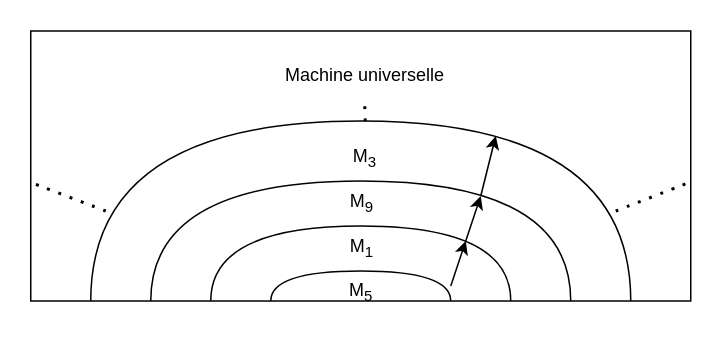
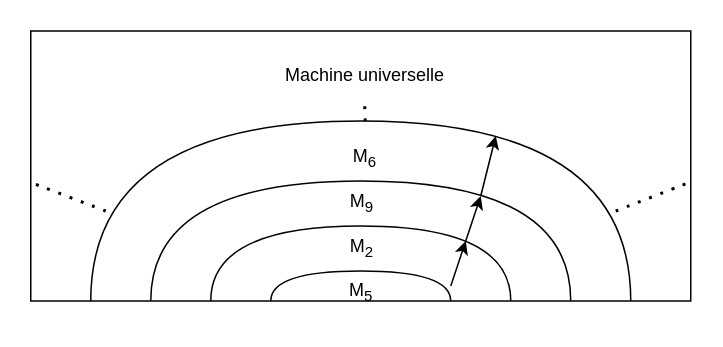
(365, 158) -> (365, 158)
(362, 248) -> (362, 248)
